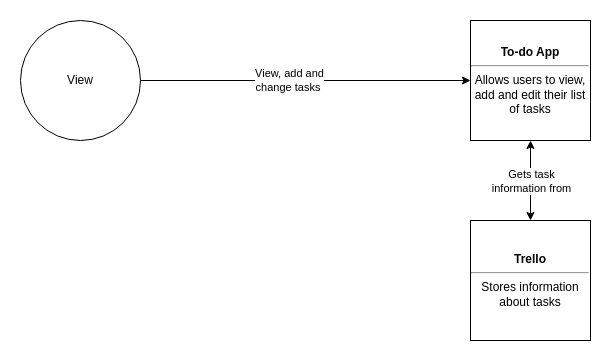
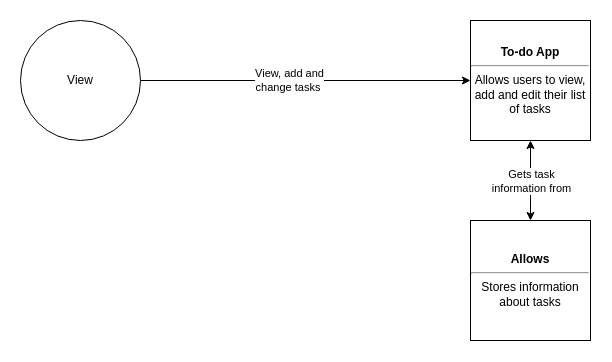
(531, 281) -> (531, 281)
